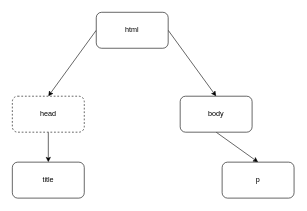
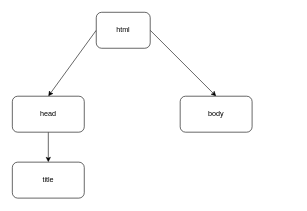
(132, 30) -> (123, 30)
(48, 114) -> (48, 114)
(236, 146) -> none
(258, 180) -> none
